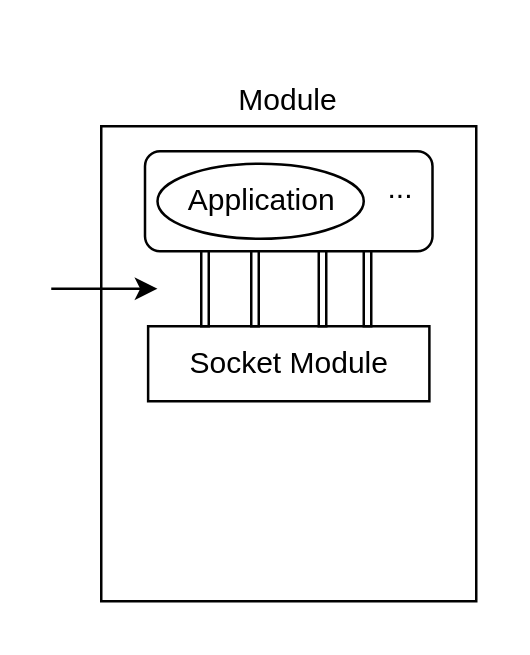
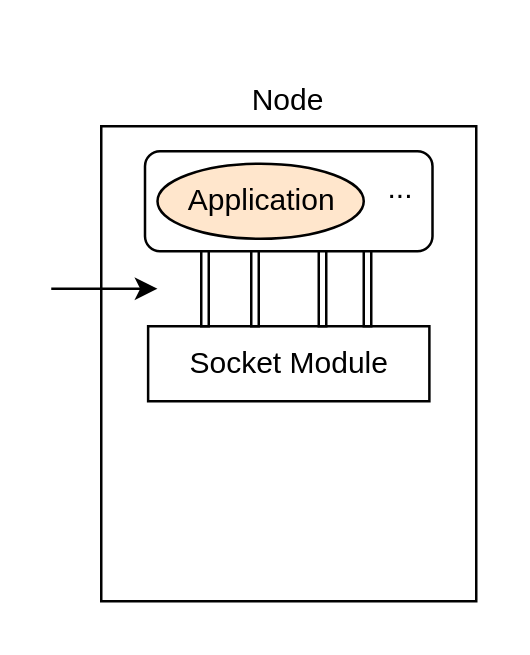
(289, 101) -> (289, 101)
(261, 201) -> (261, 201)
